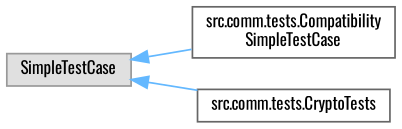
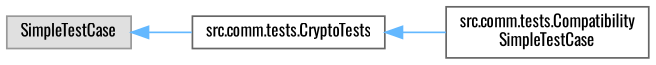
(170, 53) -> (424, 32)
